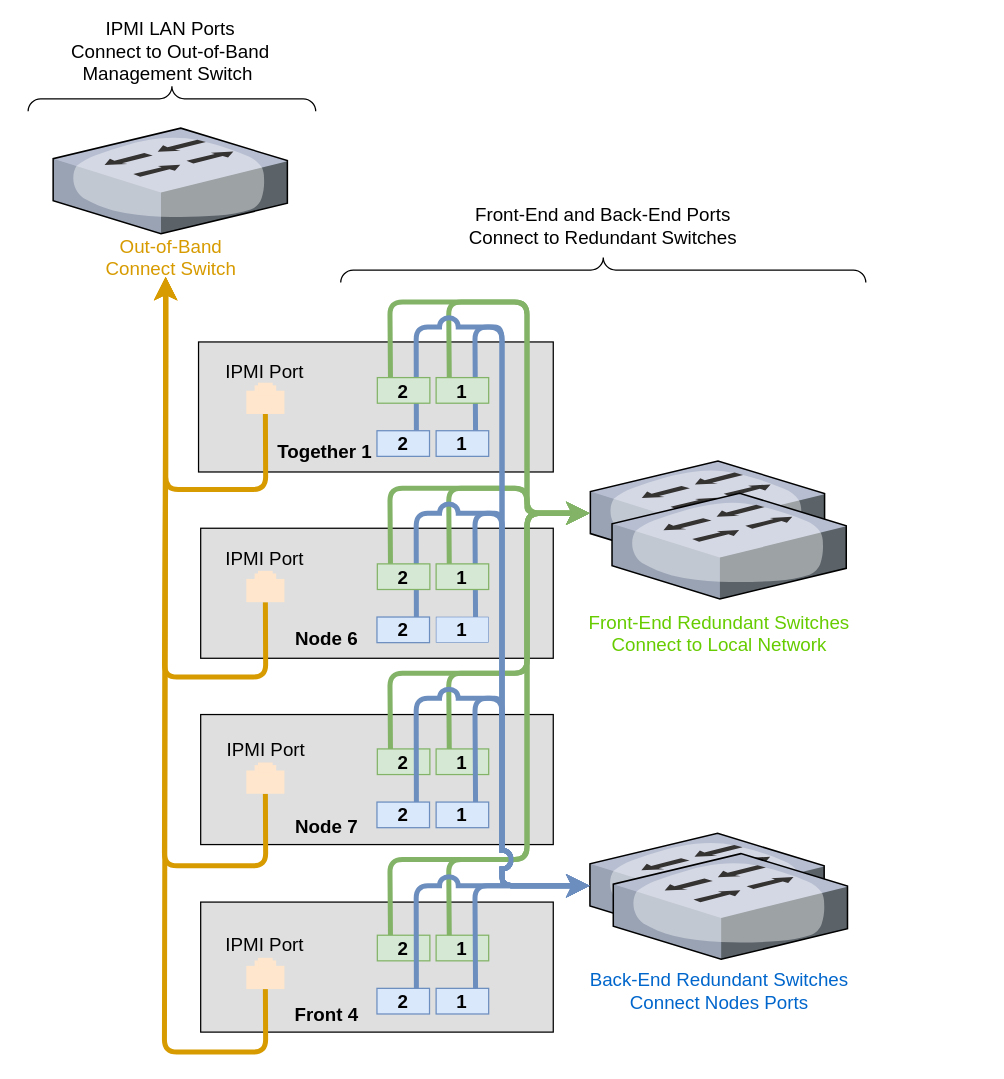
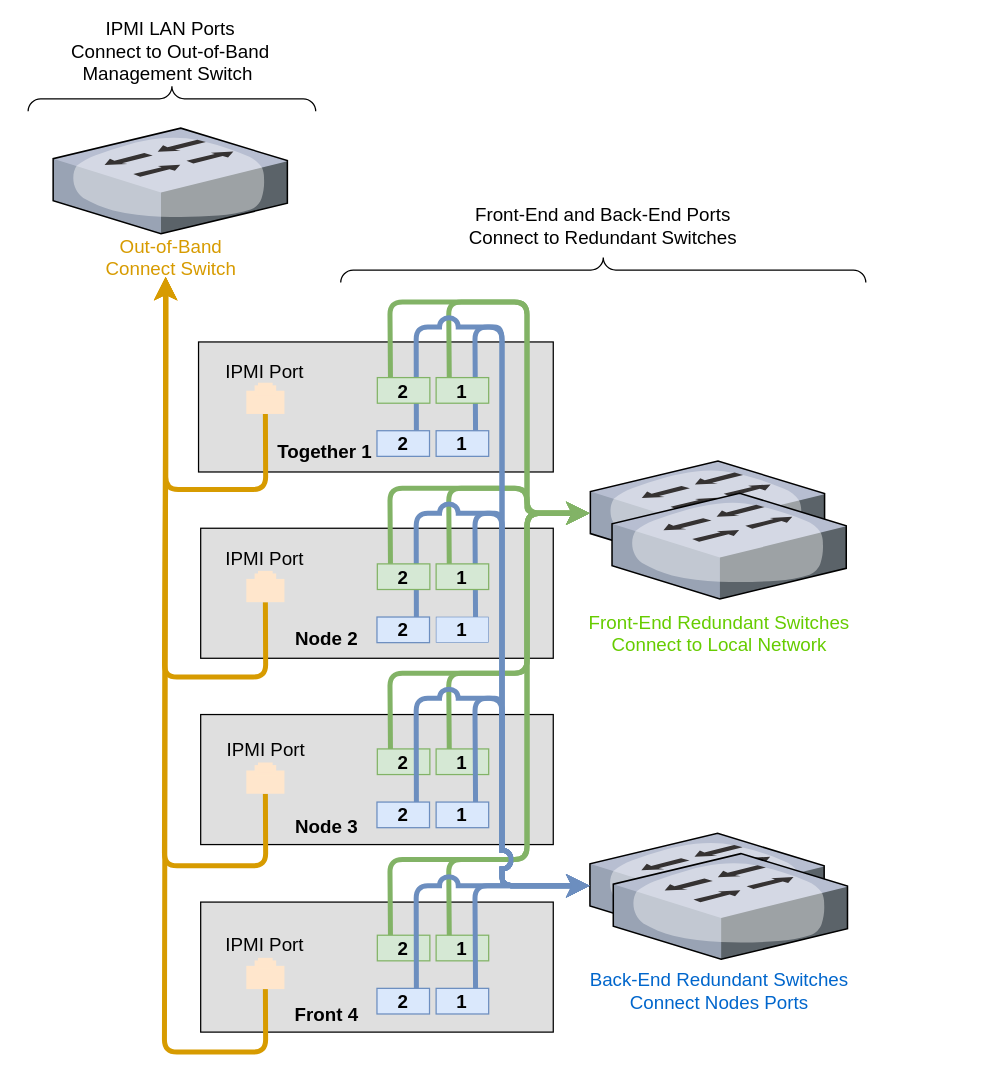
(327, 638) -> (327, 638)
(327, 826) -> (327, 826)
